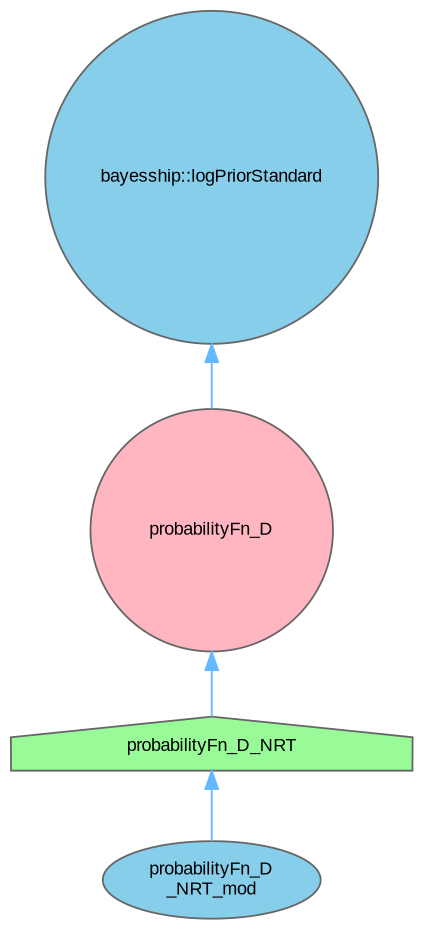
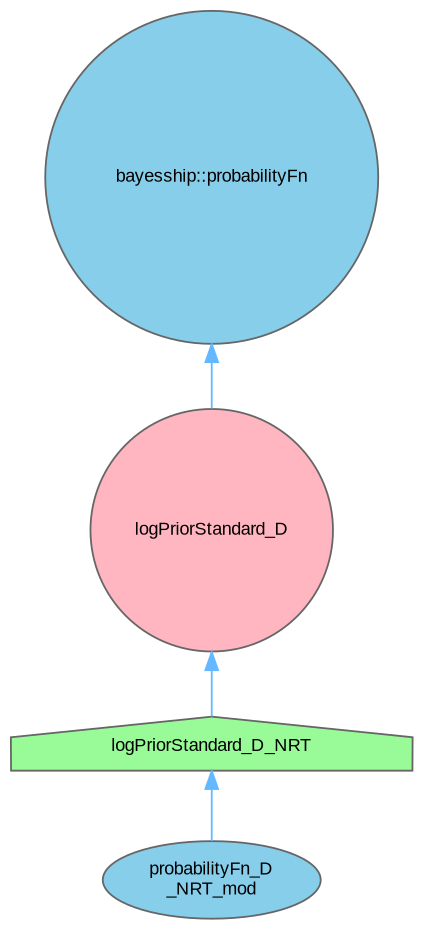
(212, 177) -> (212, 177)
(212, 530) -> (212, 530)
(212, 747) -> (212, 747)
